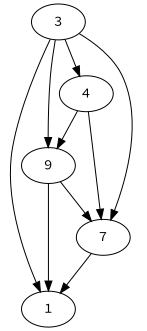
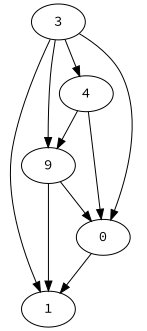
(103, 237) -> (103, 237)
